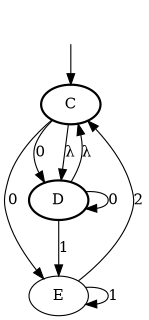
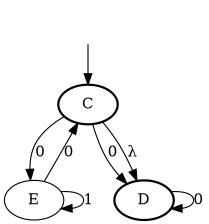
(81, 159) -> none
(139, 200) -> (69, 152)
(59, 243) -> none
